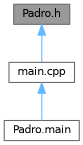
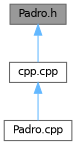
(42, 72) -> (38, 72)
(42, 131) -> (38, 131)
